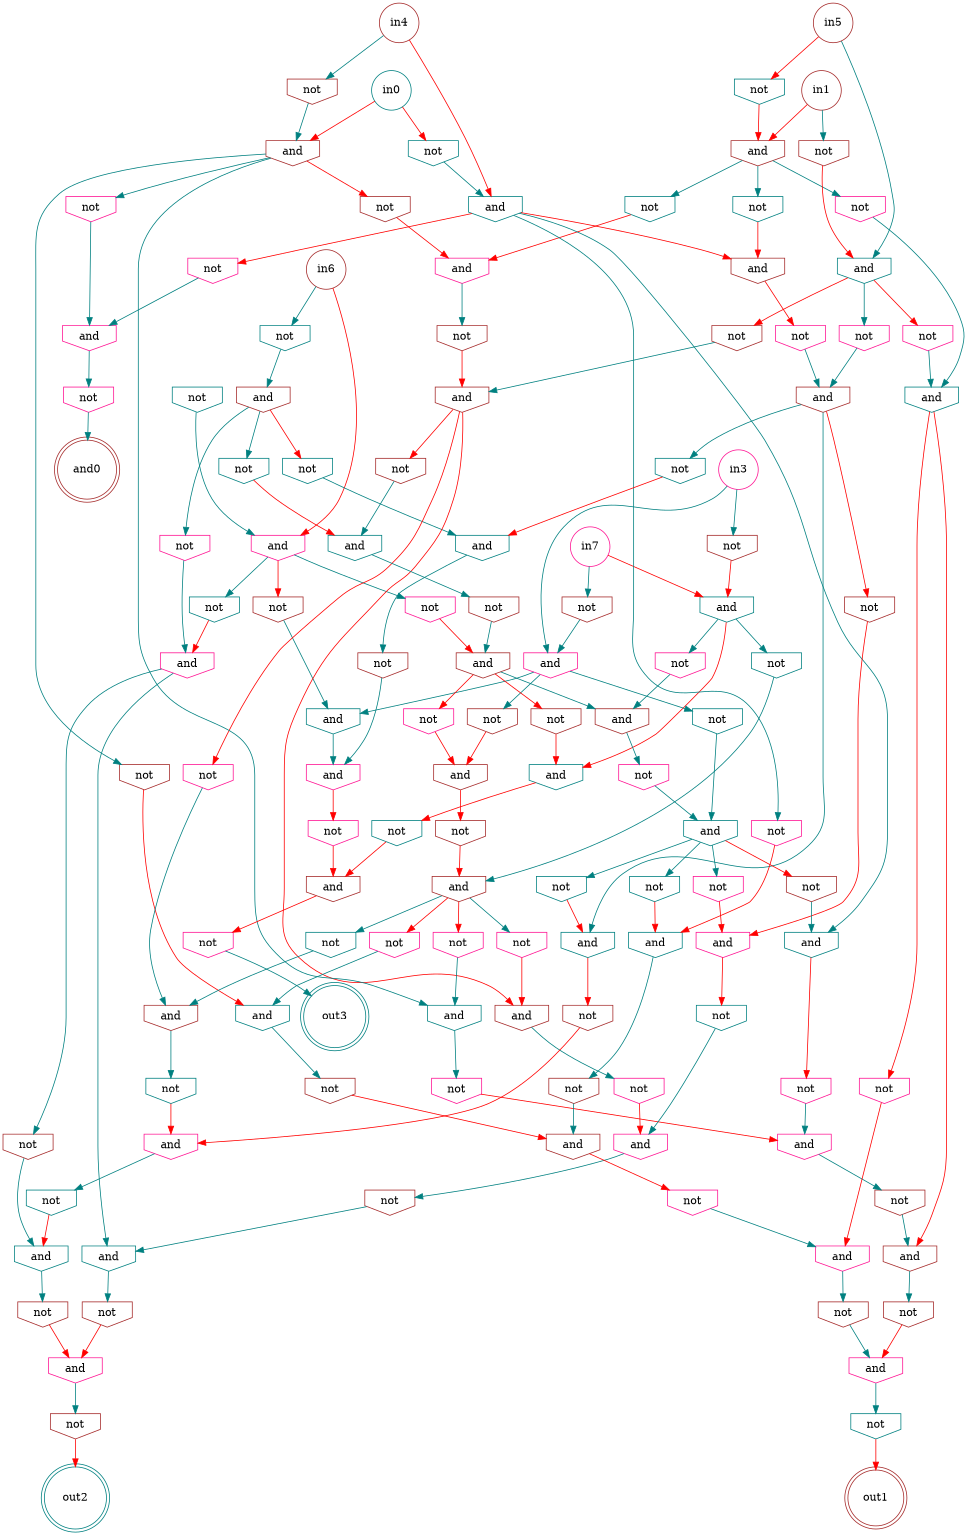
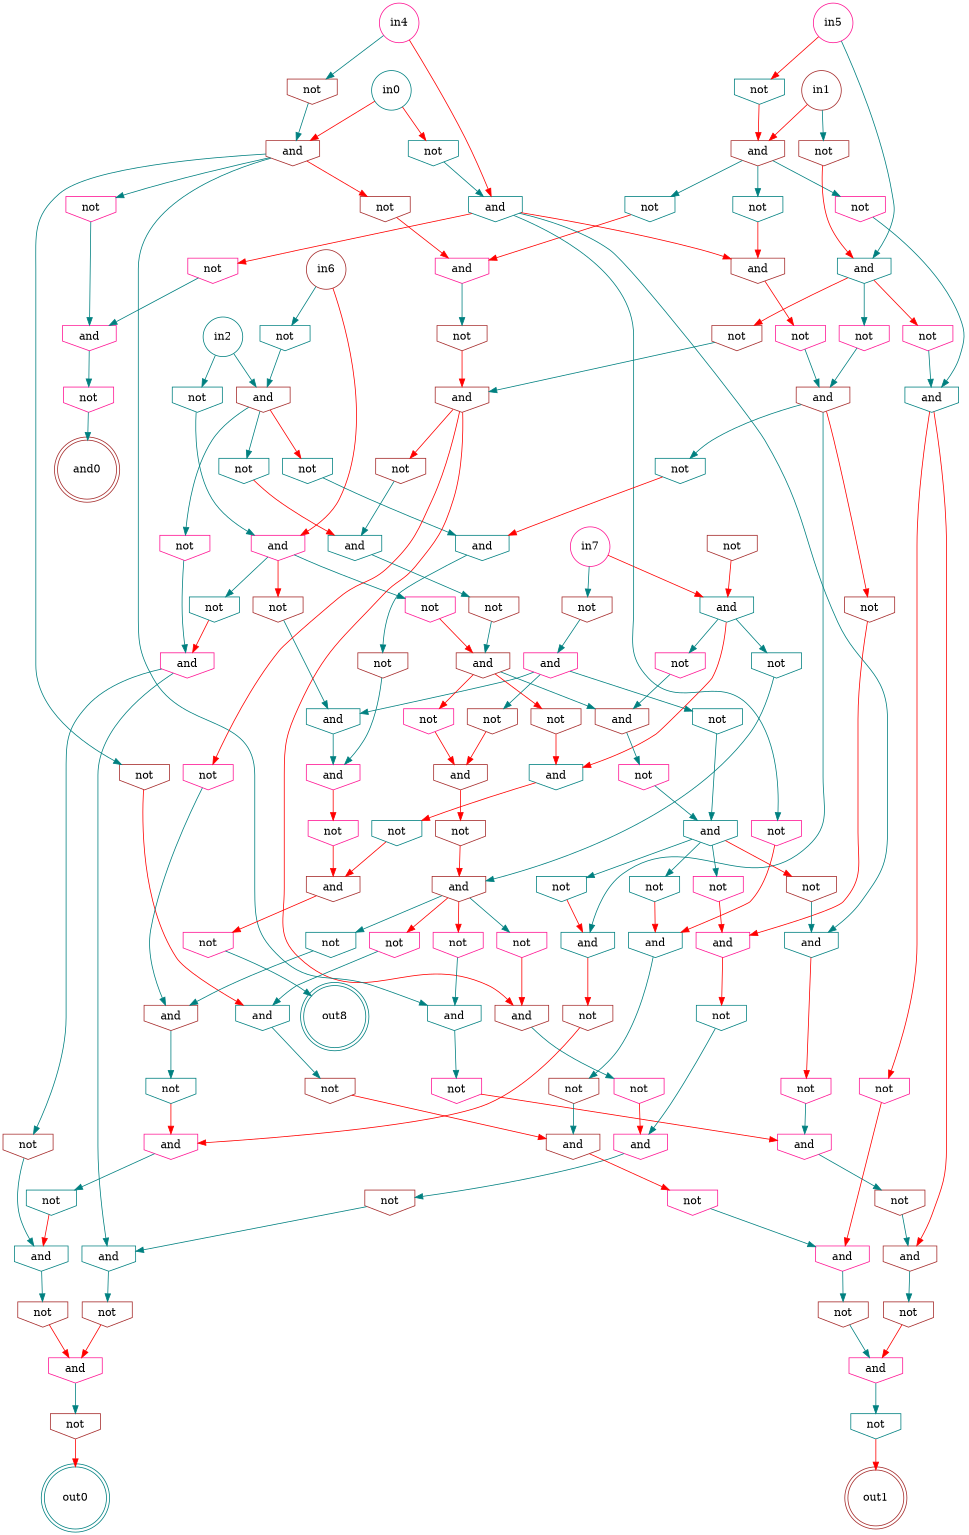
(399, 23) -> (399, 23)
(833, 23) -> (833, 23)
none -> (223, 337)
(738, 470) -> none
(335, 1017) -> (335, 1017)
(75, 1498) -> (75, 1498)
